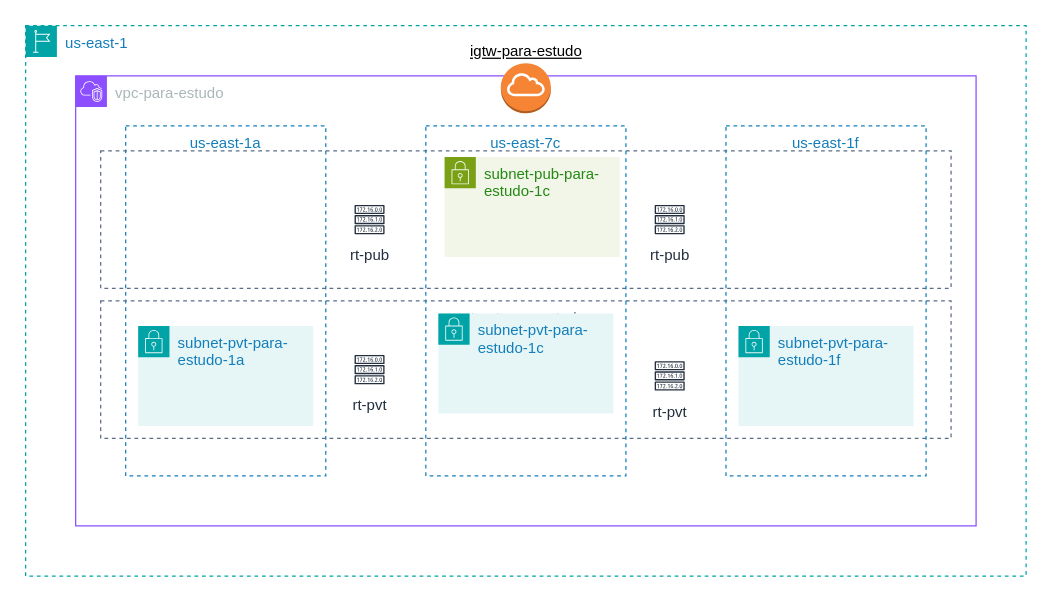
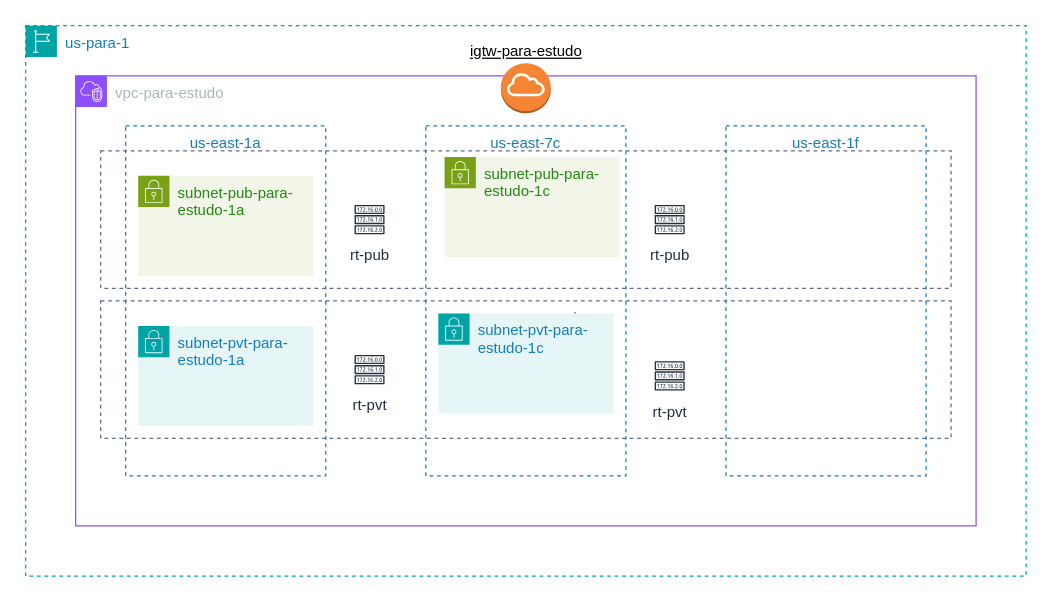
(103, 43) -> (103, 43)
none -> (226, 226)
(826, 376) -> none
